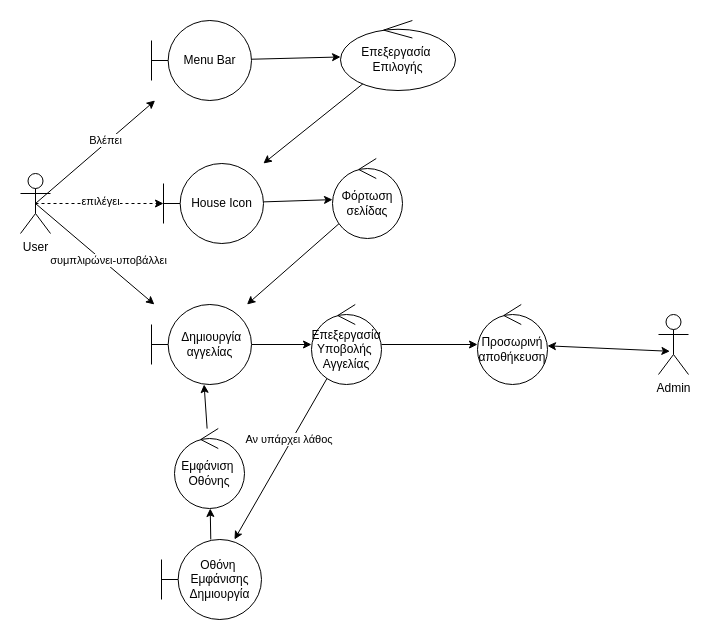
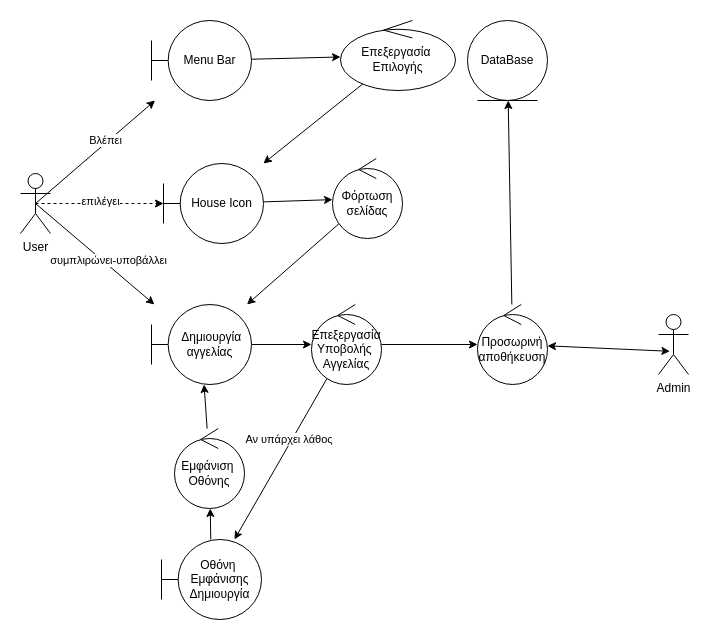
none -> (508, 61)
none -> (510, 206)
